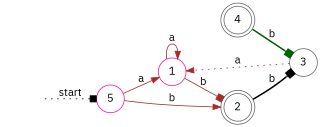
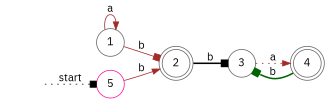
(242, 67) -> (269, 63)
(172, 72) -> (110, 42)
(138, 87) -> none
